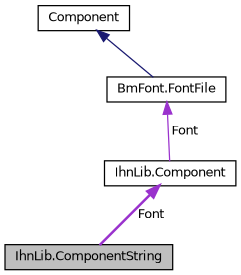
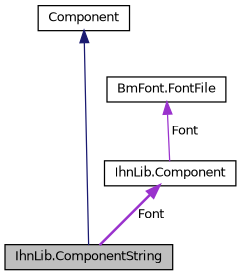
(130, 58) -> (86, 144)
